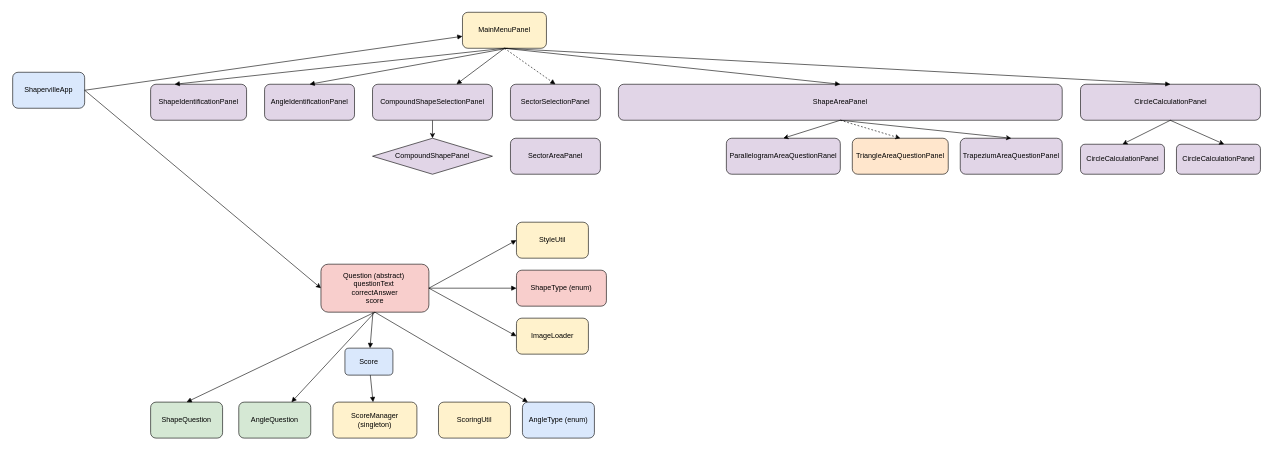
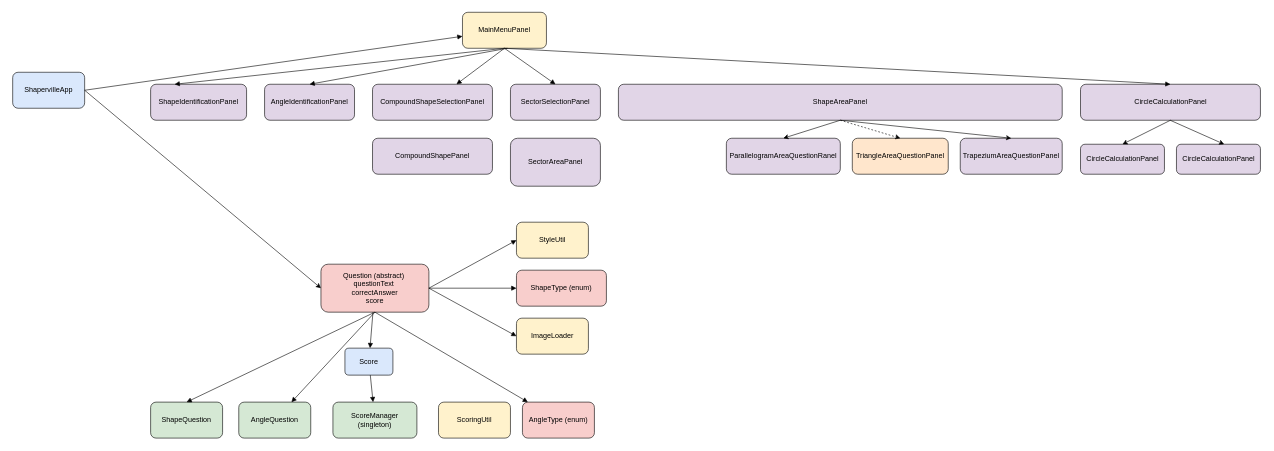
(529, 66) -> (529, 66)
(675, 67) -> none
(432, 127) -> none
(432, 156) -> (432, 156)
(555, 156) -> (555, 162)
(375, 420) -> (375, 420)
(558, 420) -> (558, 420)
